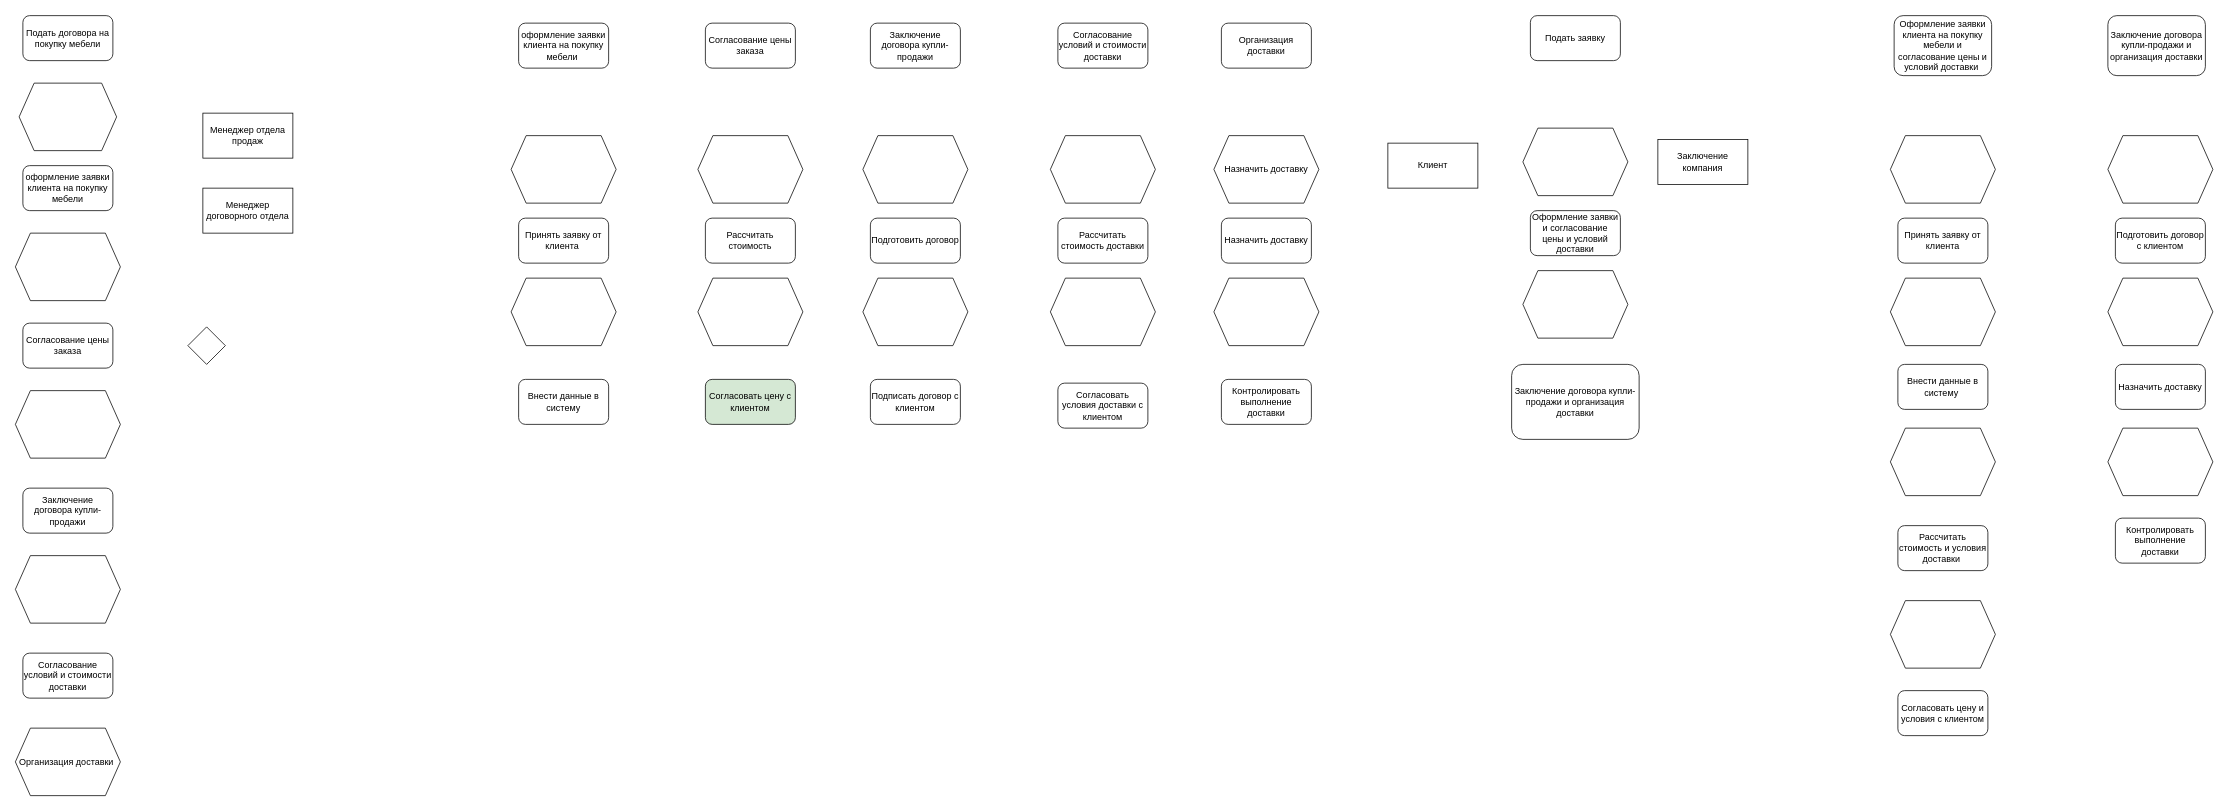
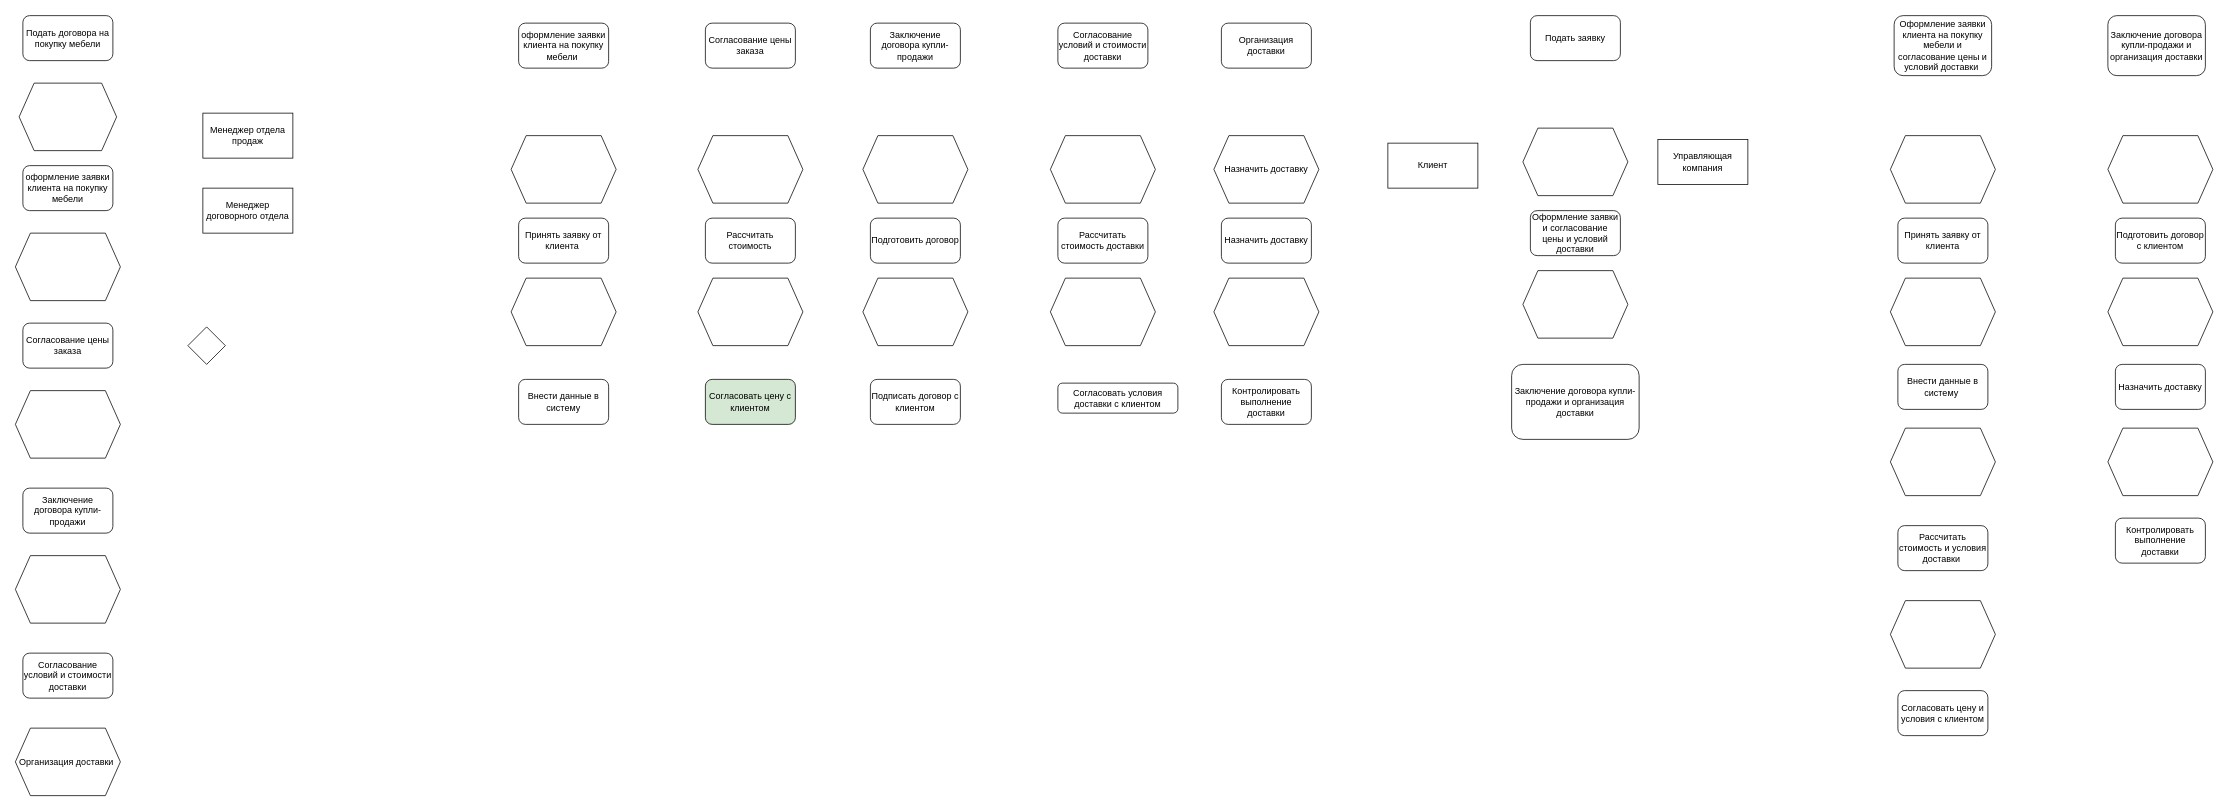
(1703, 162) -> (1703, 162)
(1103, 405) -> (1118, 398)
